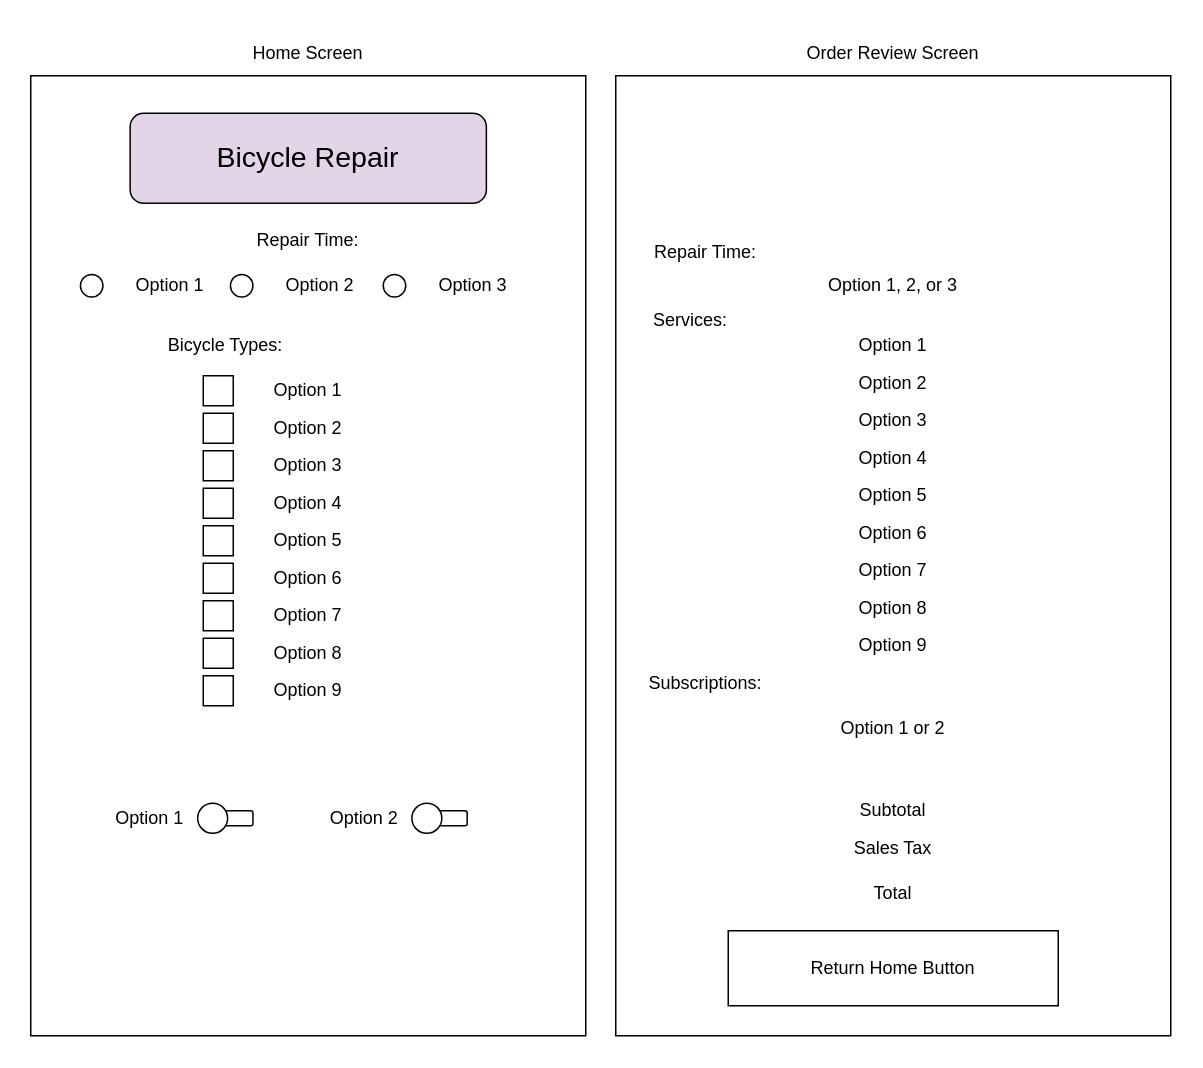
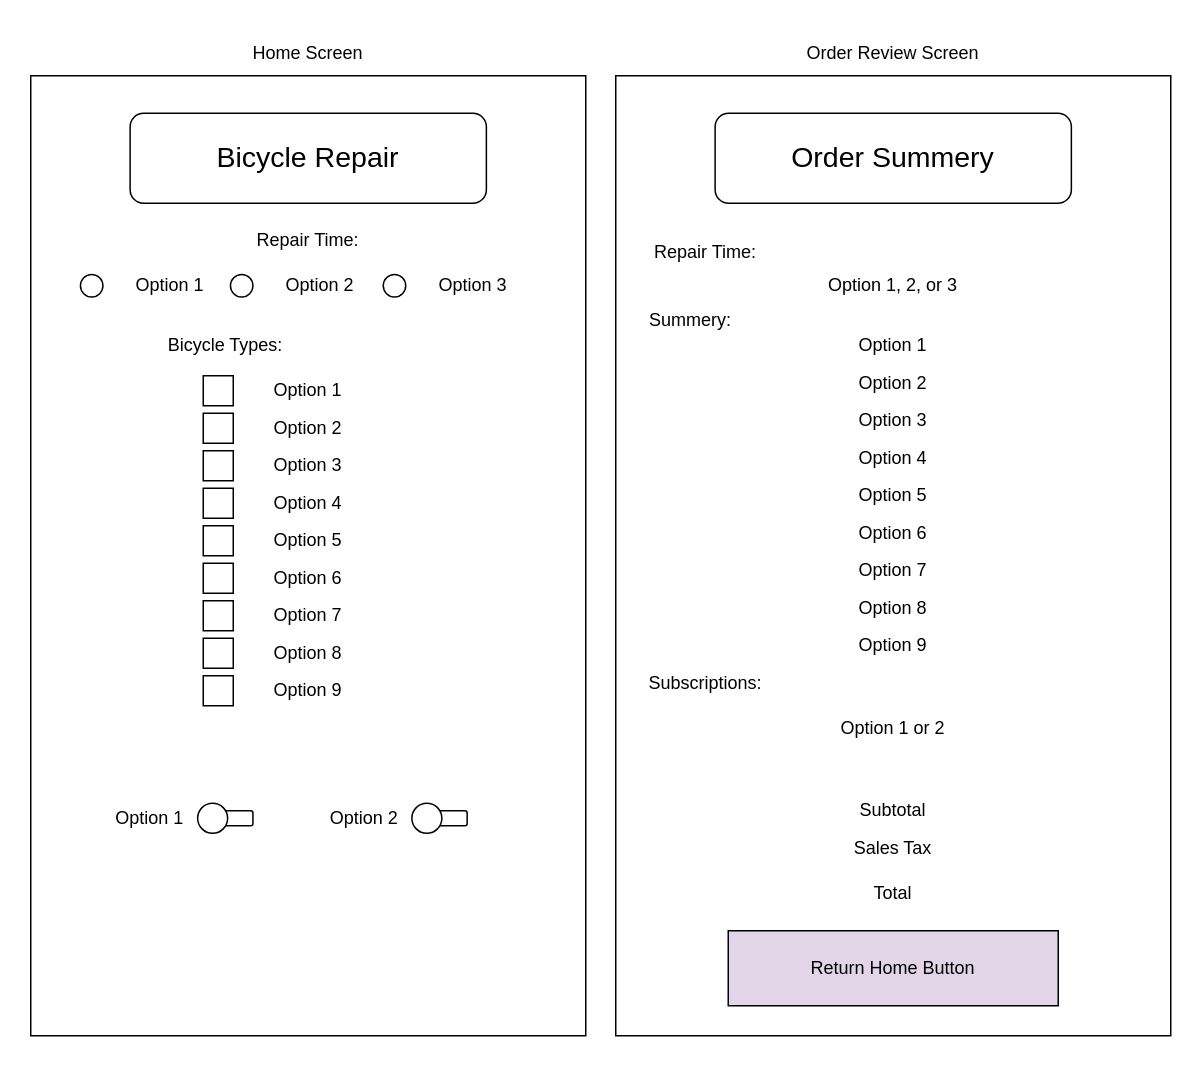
(308, 158) -> (308, 158)
none -> (893, 158)
(691, 320) -> (691, 320)
(893, 968) -> (893, 968)
